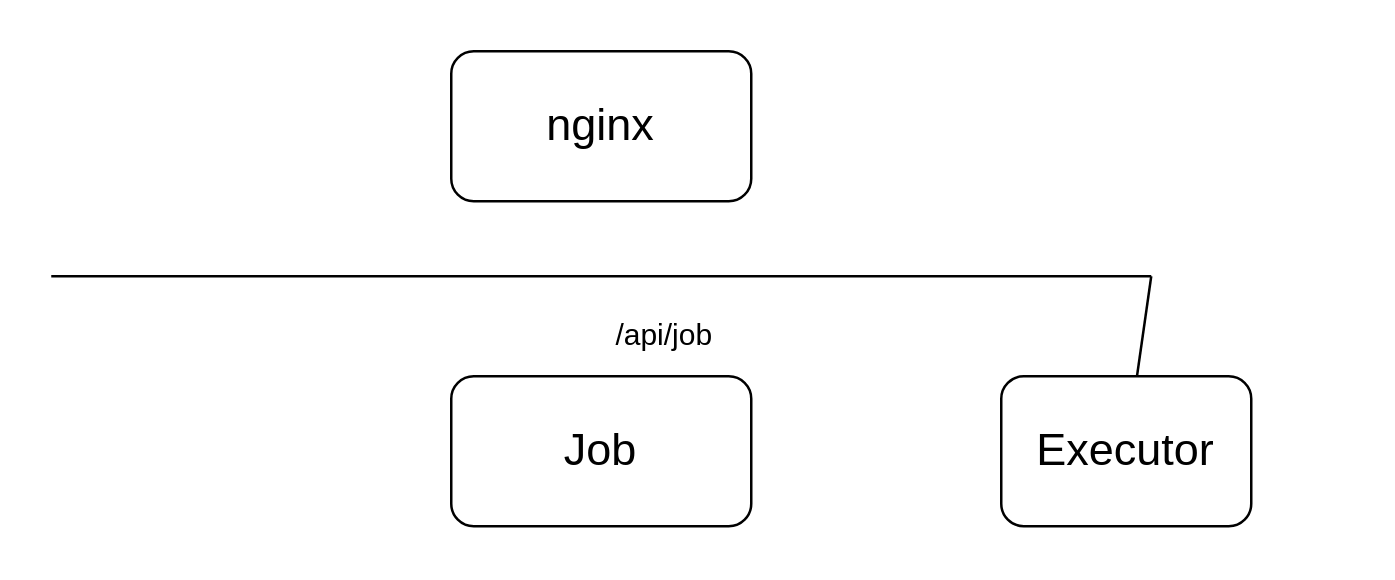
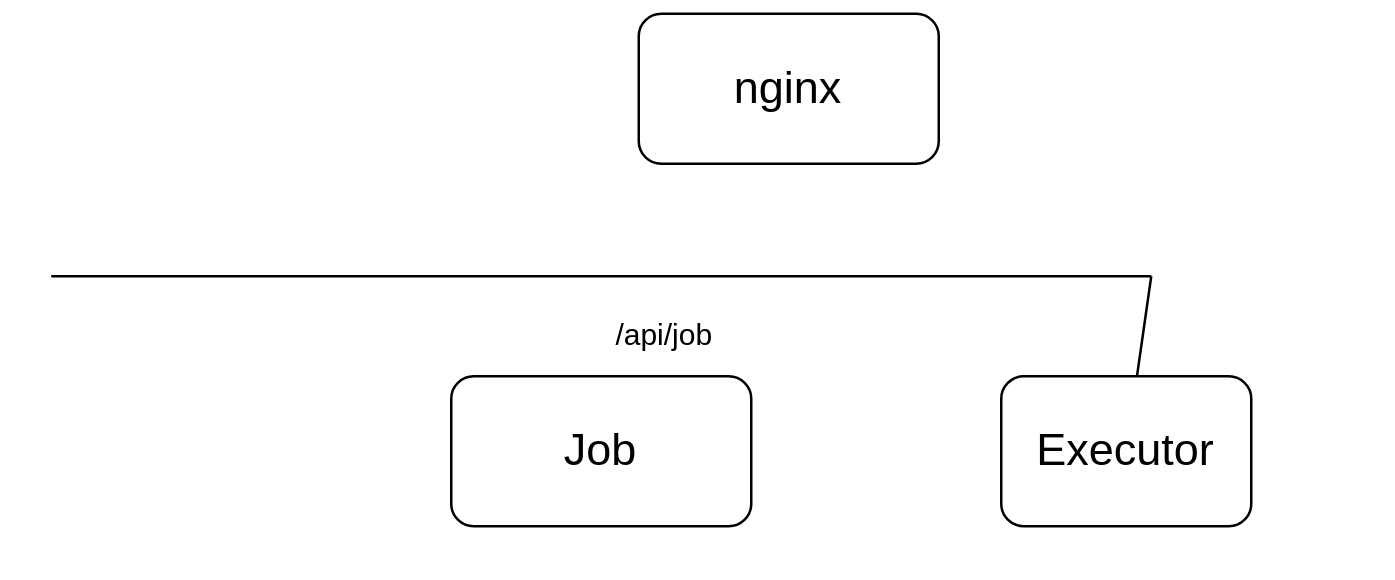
(601, 126) -> (789, 89)
